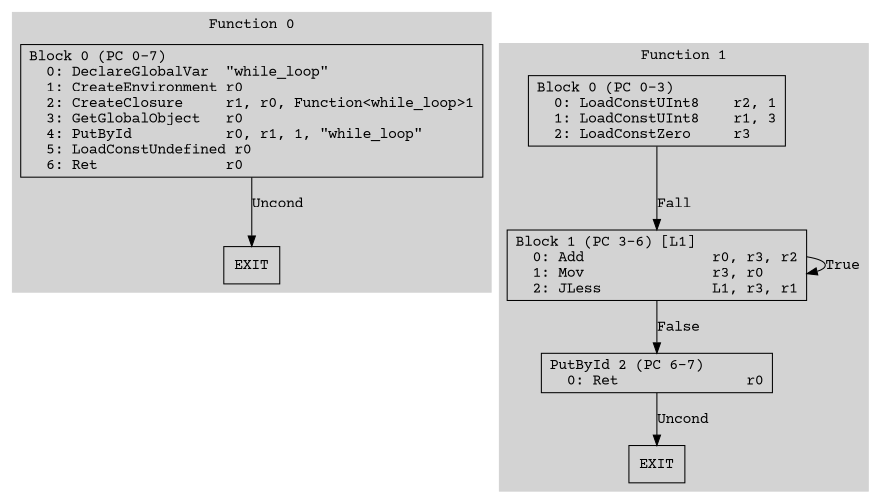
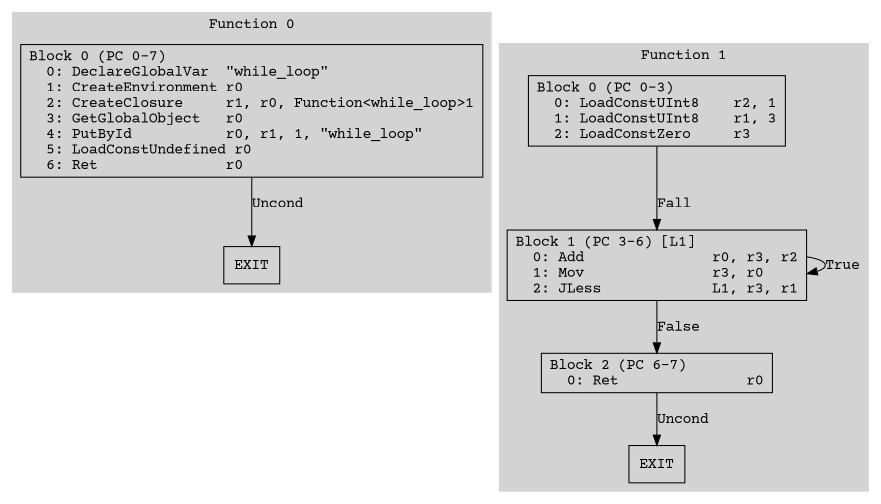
(657, 373) -> (657, 373)
